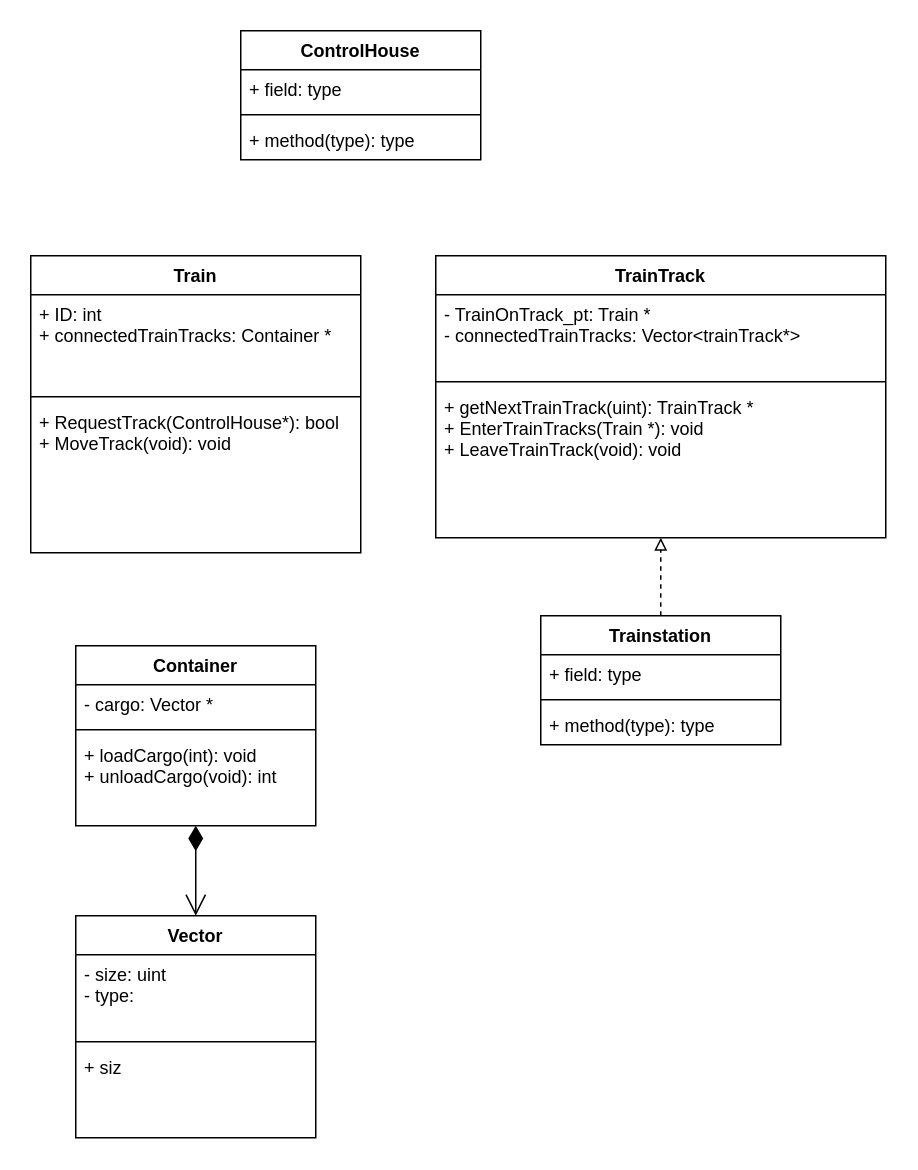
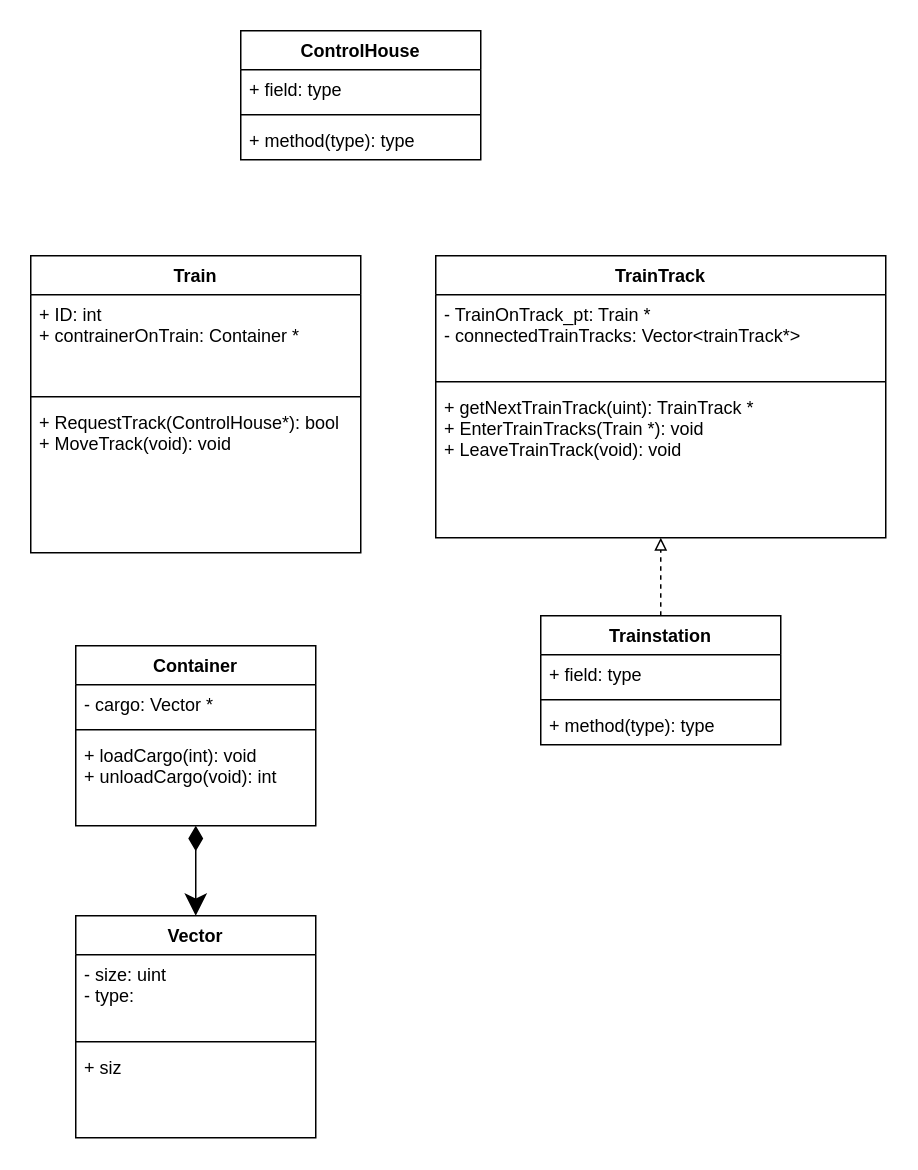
(75, 315) -> (75, 315)
(196, 903) -> (196, 897)
